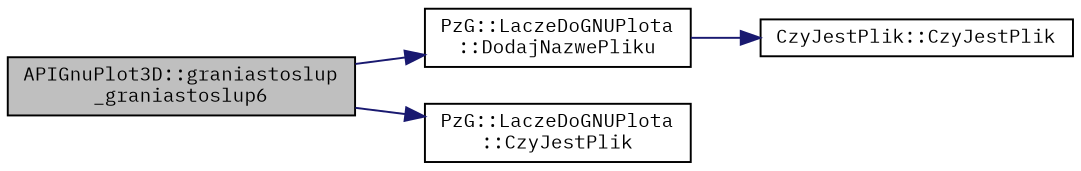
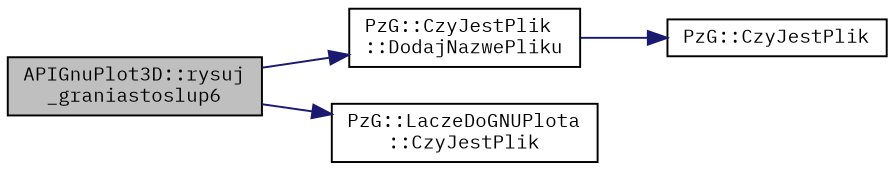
(558, 38) -> (465, 38)
(917, 38) -> (777, 38)
(181, 86) -> (135, 86)
